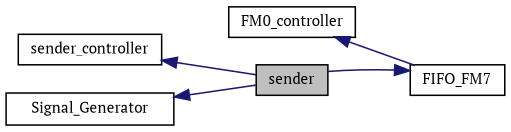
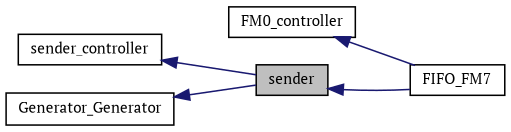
(361, 70) -> (377, 90)
(90, 109) -> (90, 109)
